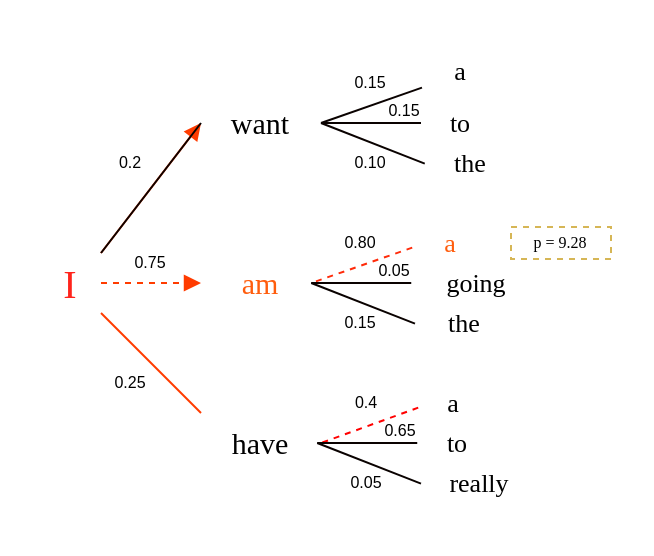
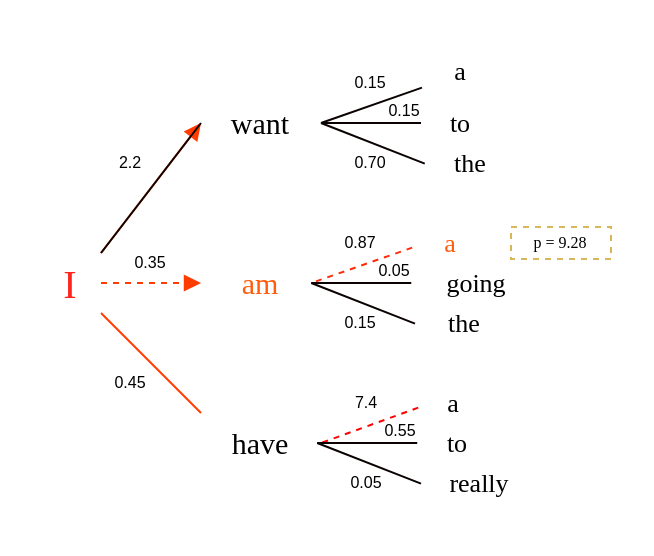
(131, 163) -> (131, 163)
(371, 163) -> (371, 163)
(361, 243) -> (361, 243)
(151, 263) -> (151, 263)
(131, 383) -> (131, 383)
(367, 403) -> (367, 403)
(401, 431) -> (401, 431)
